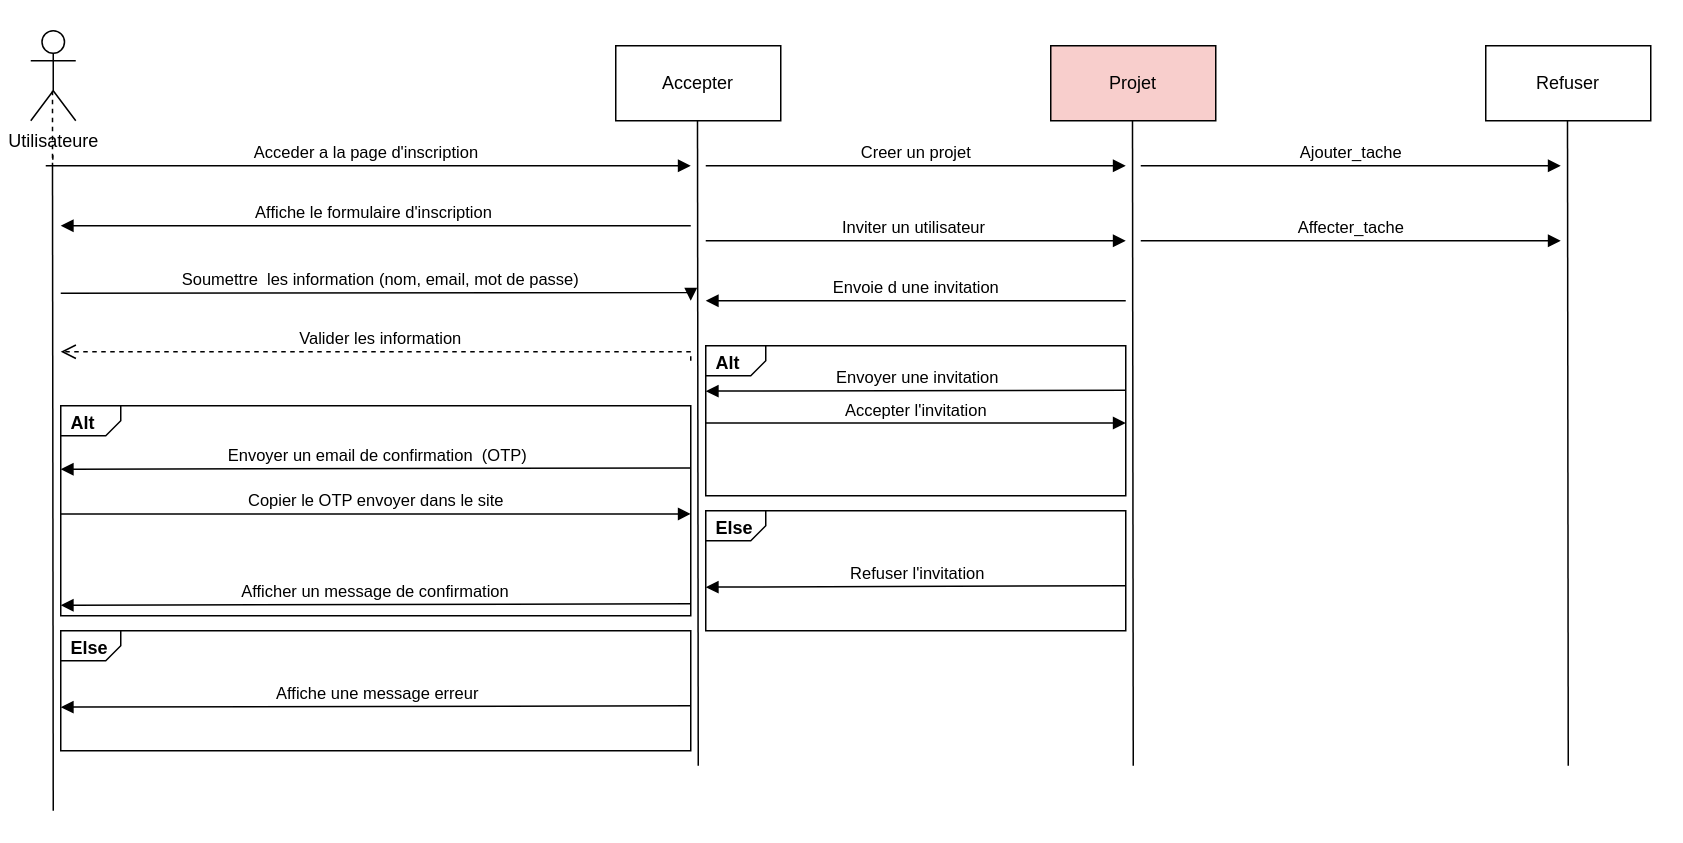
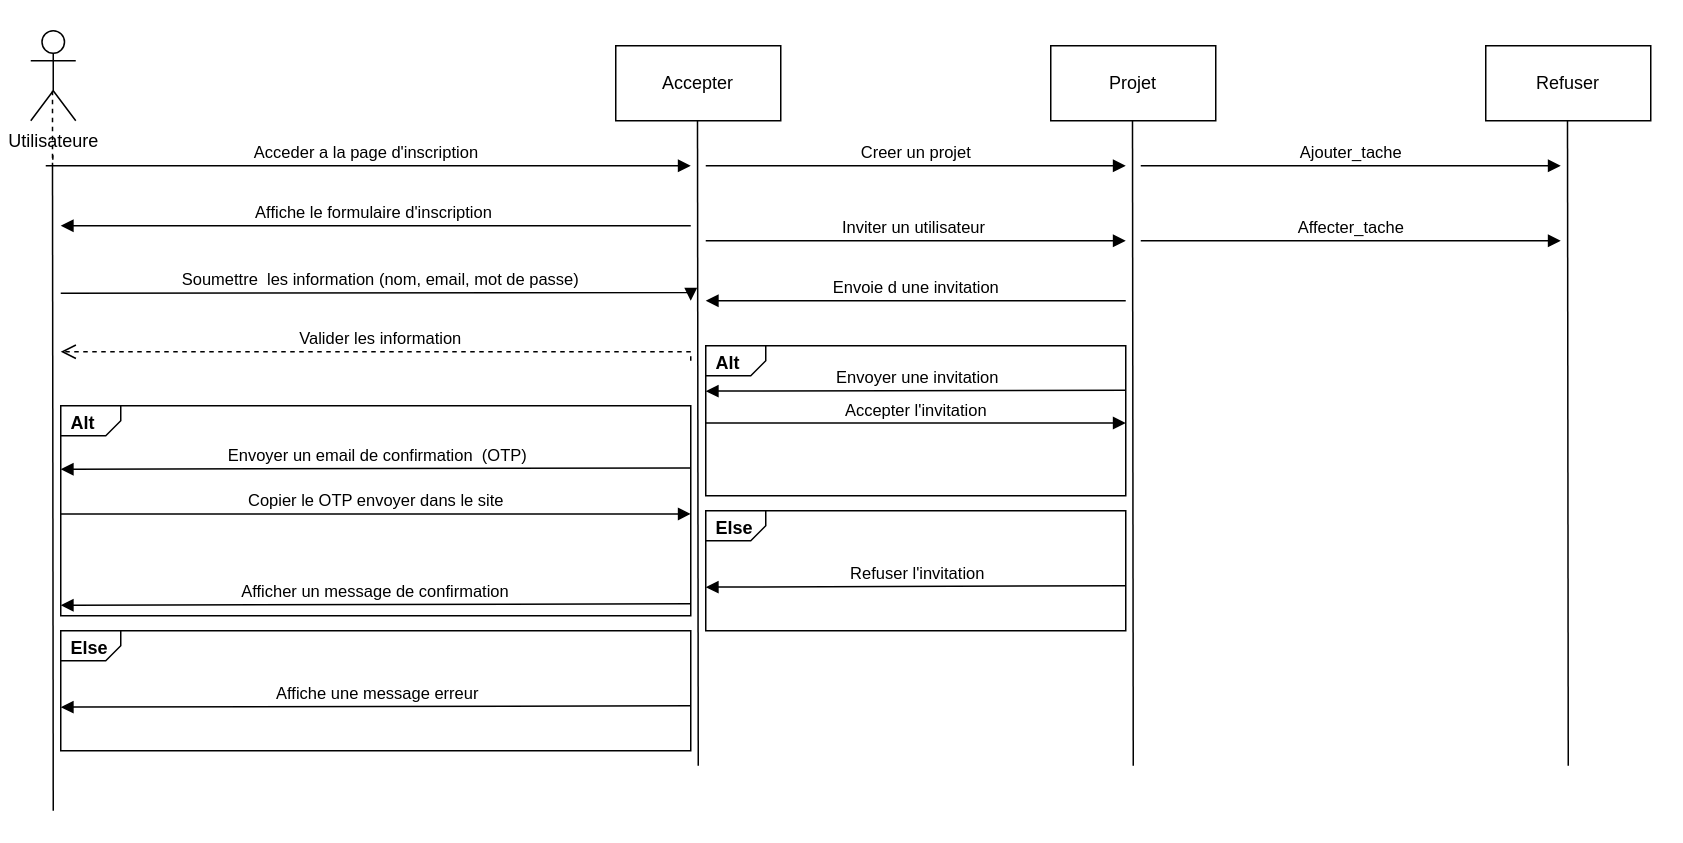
(1133, 83) -> (1133, 83)
